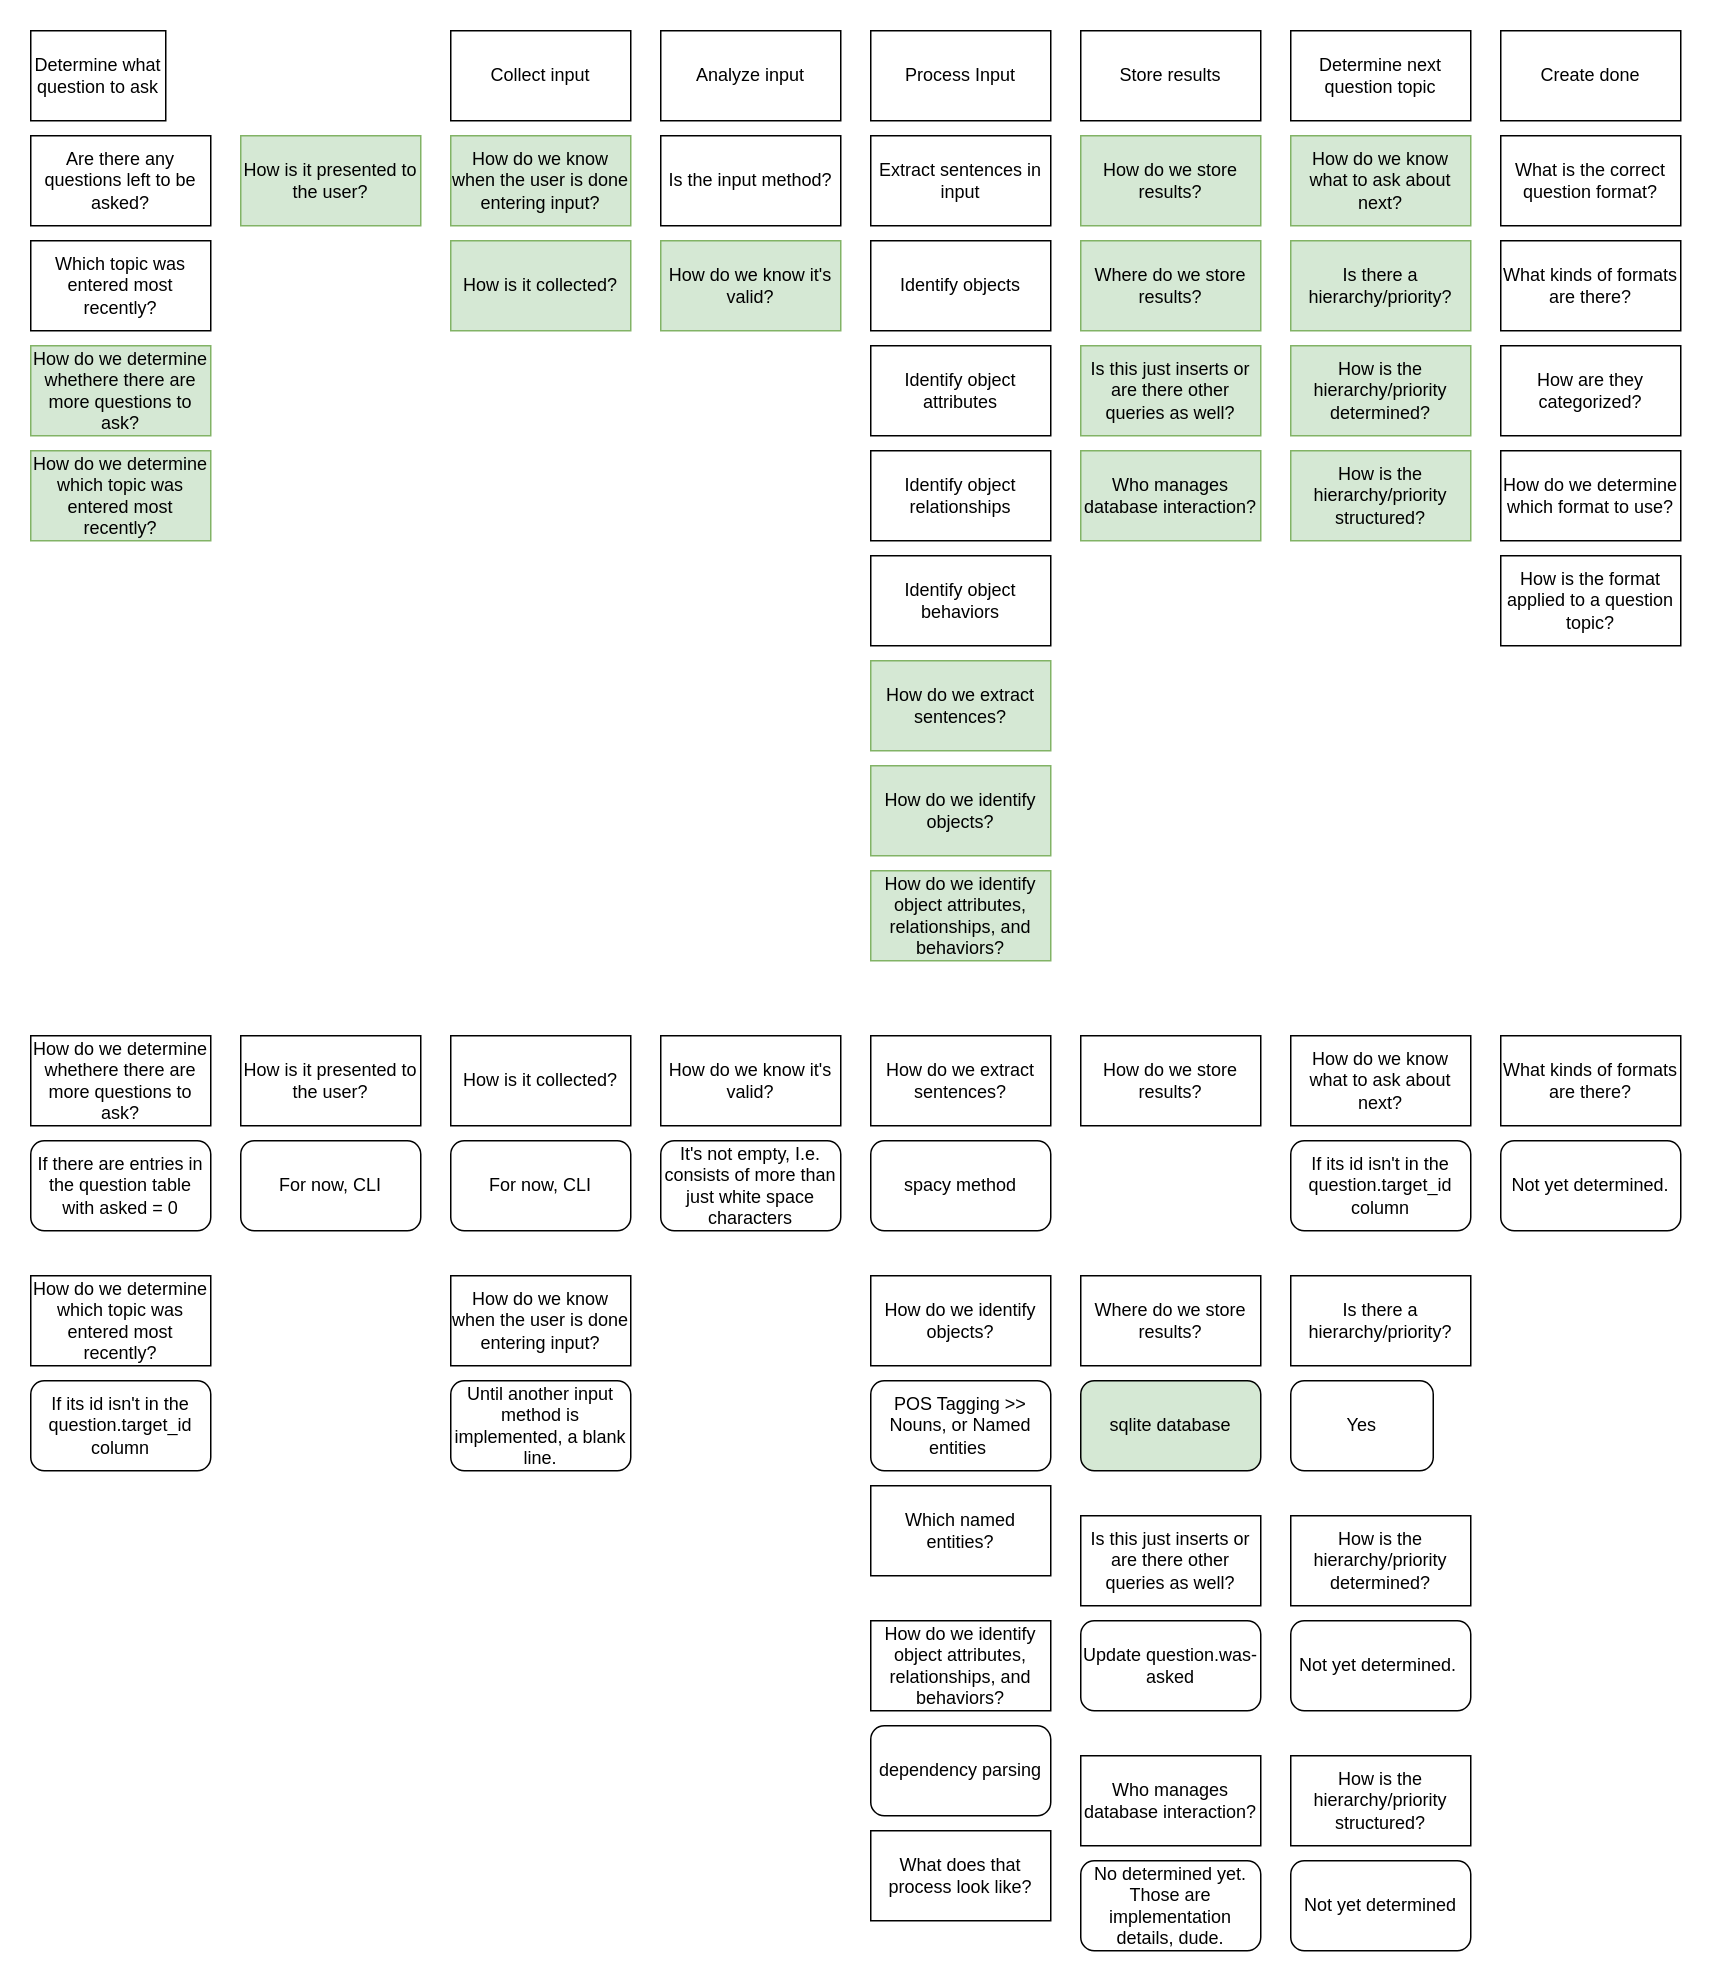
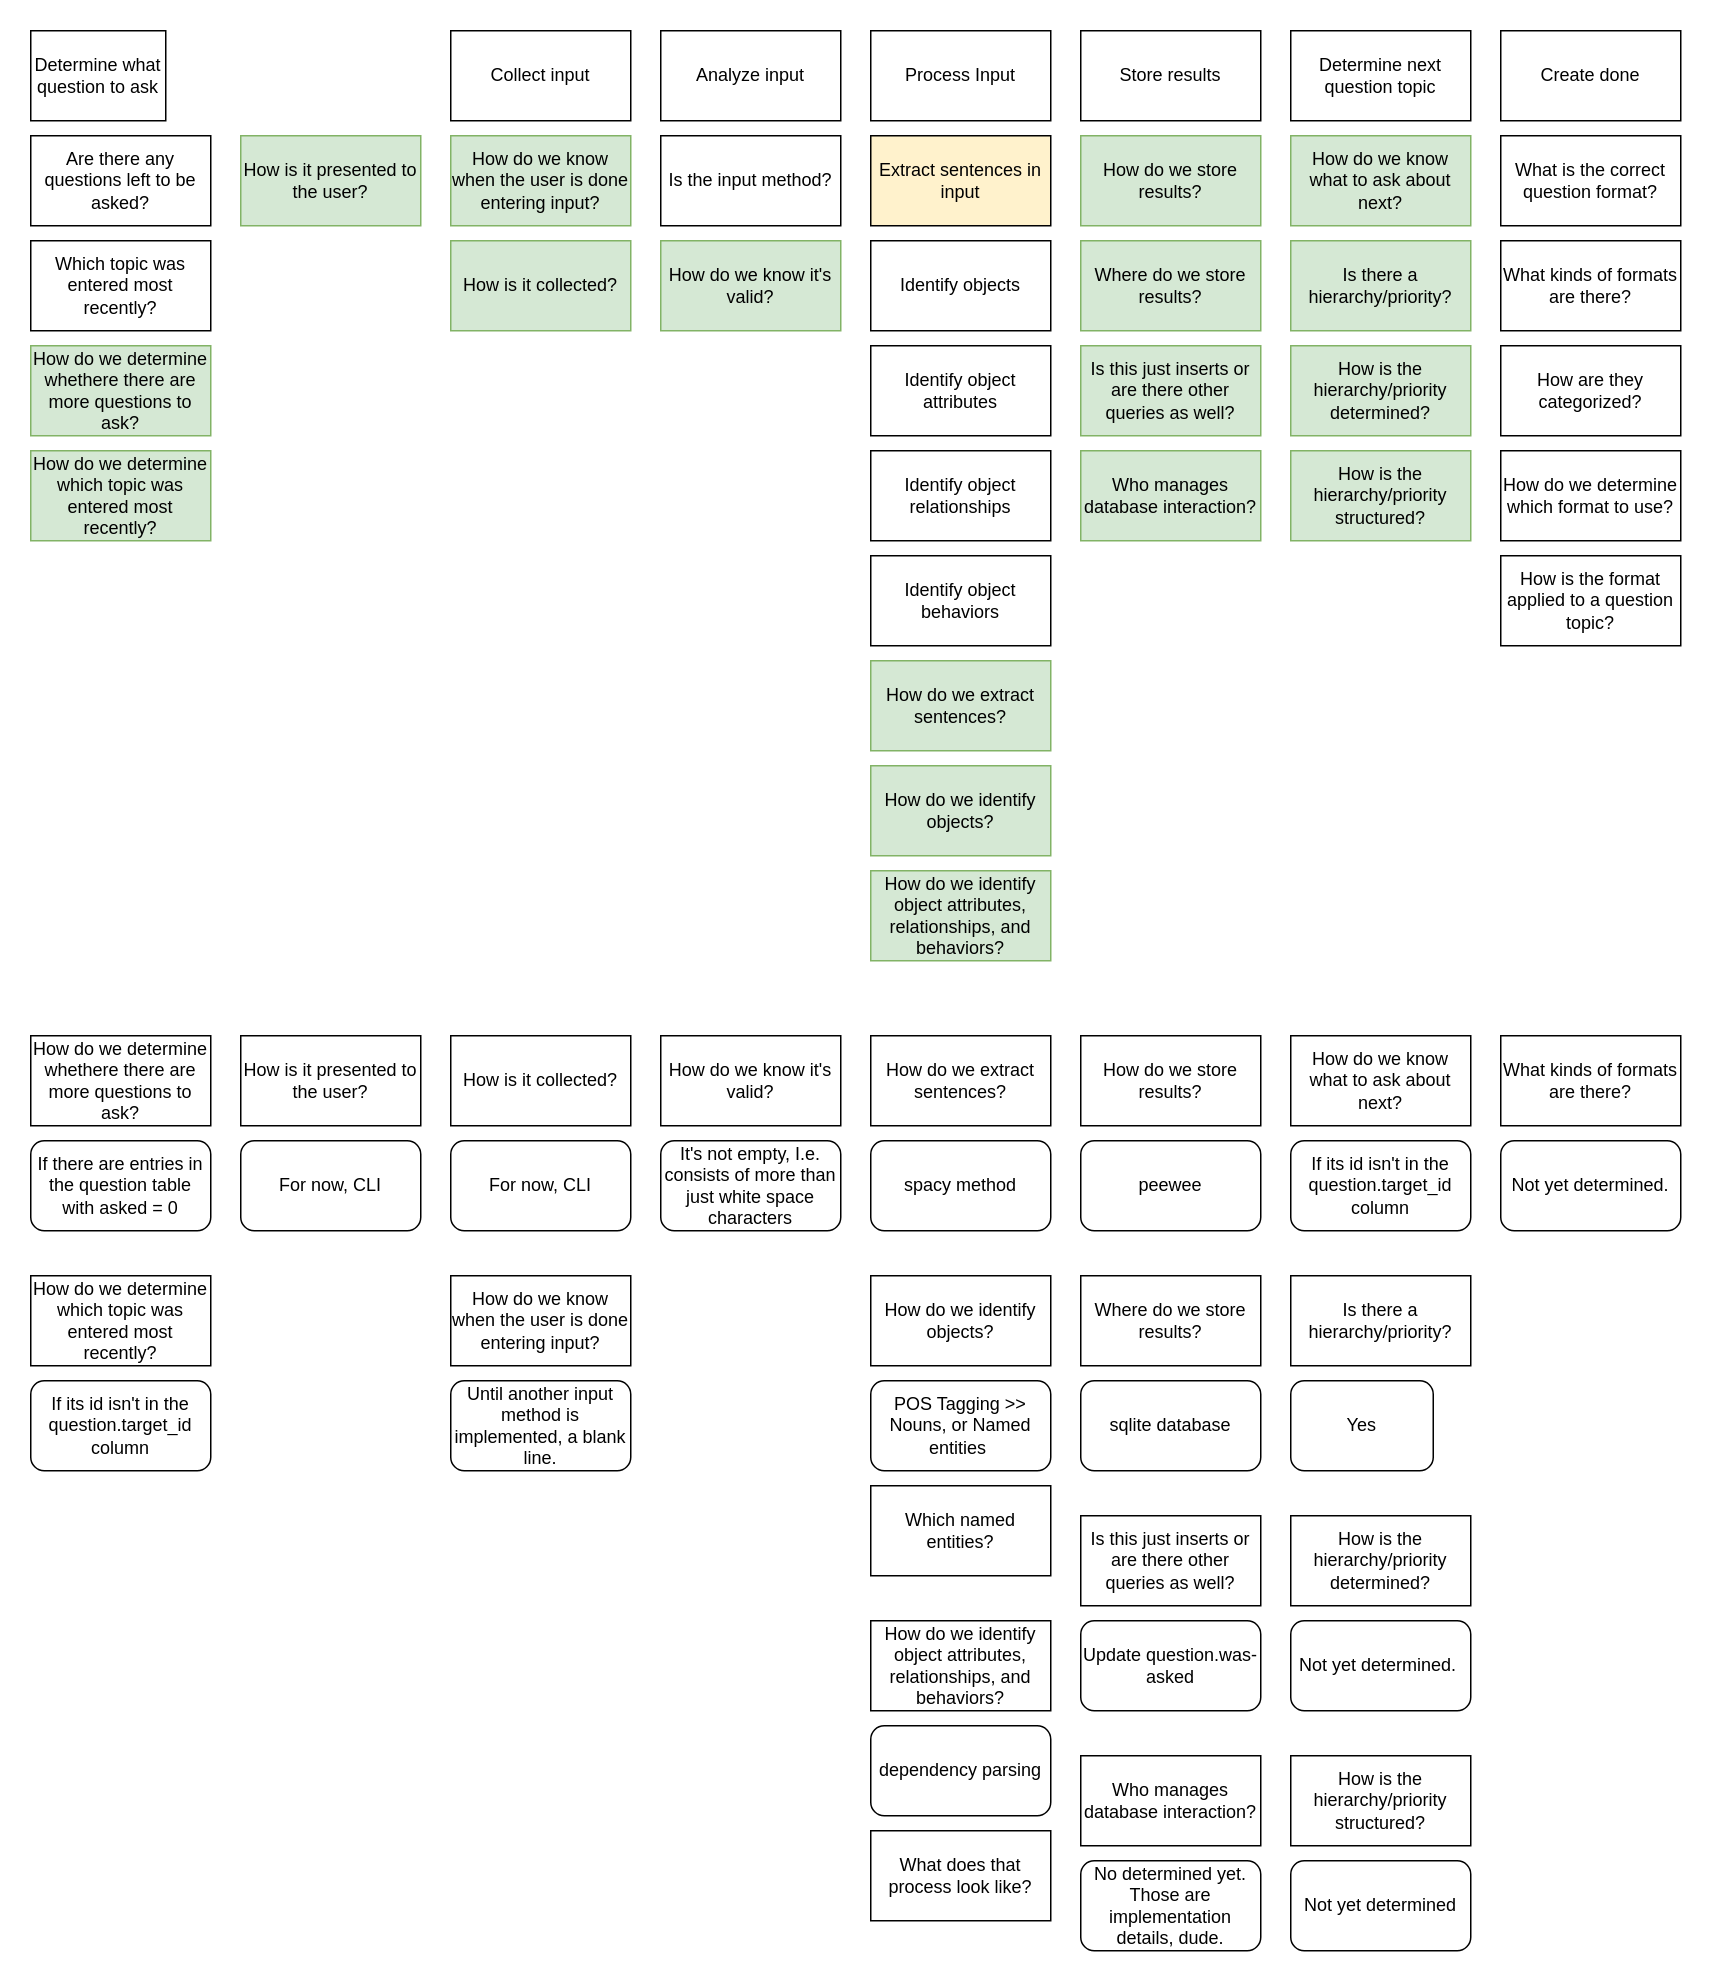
(961, 181) -> (961, 181)
none -> (1171, 1186)
(1171, 1426) -> (1171, 1426)
